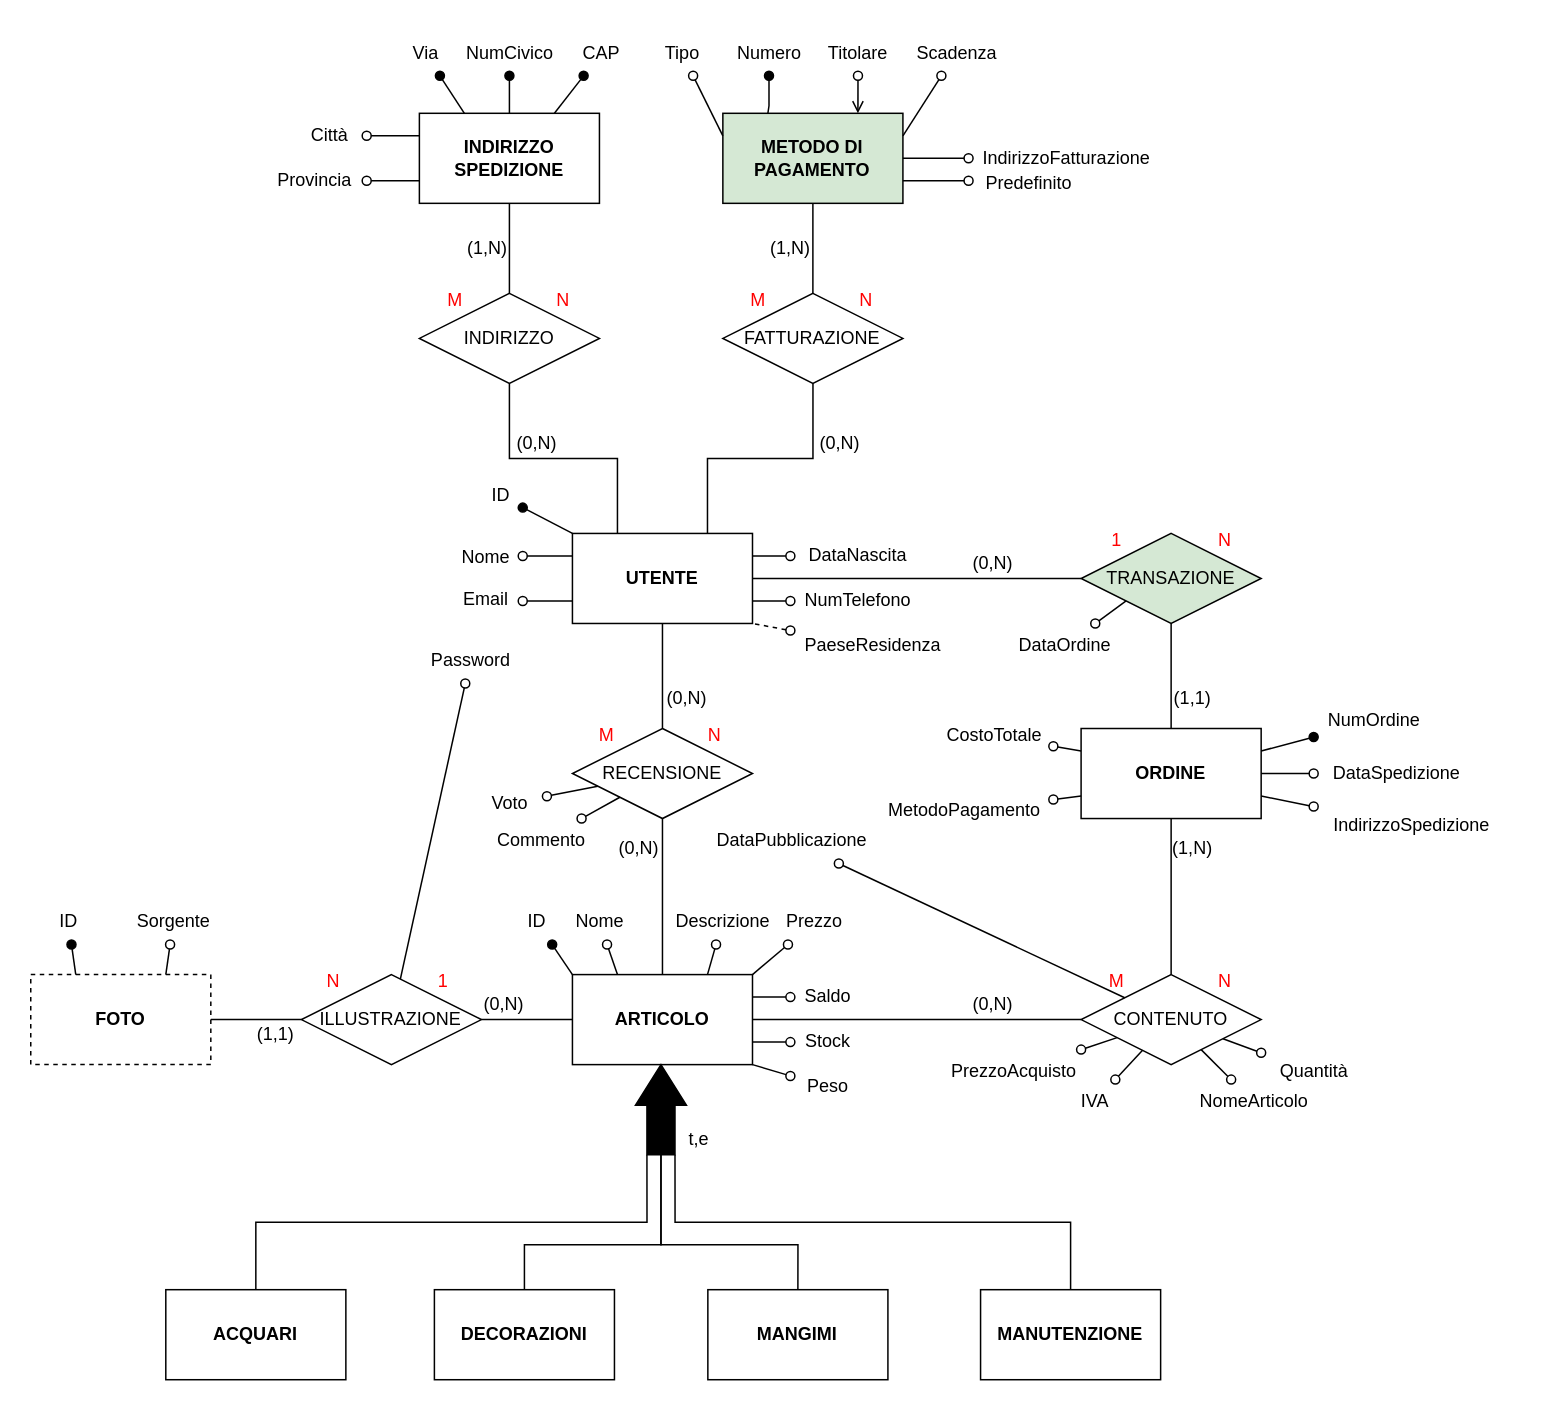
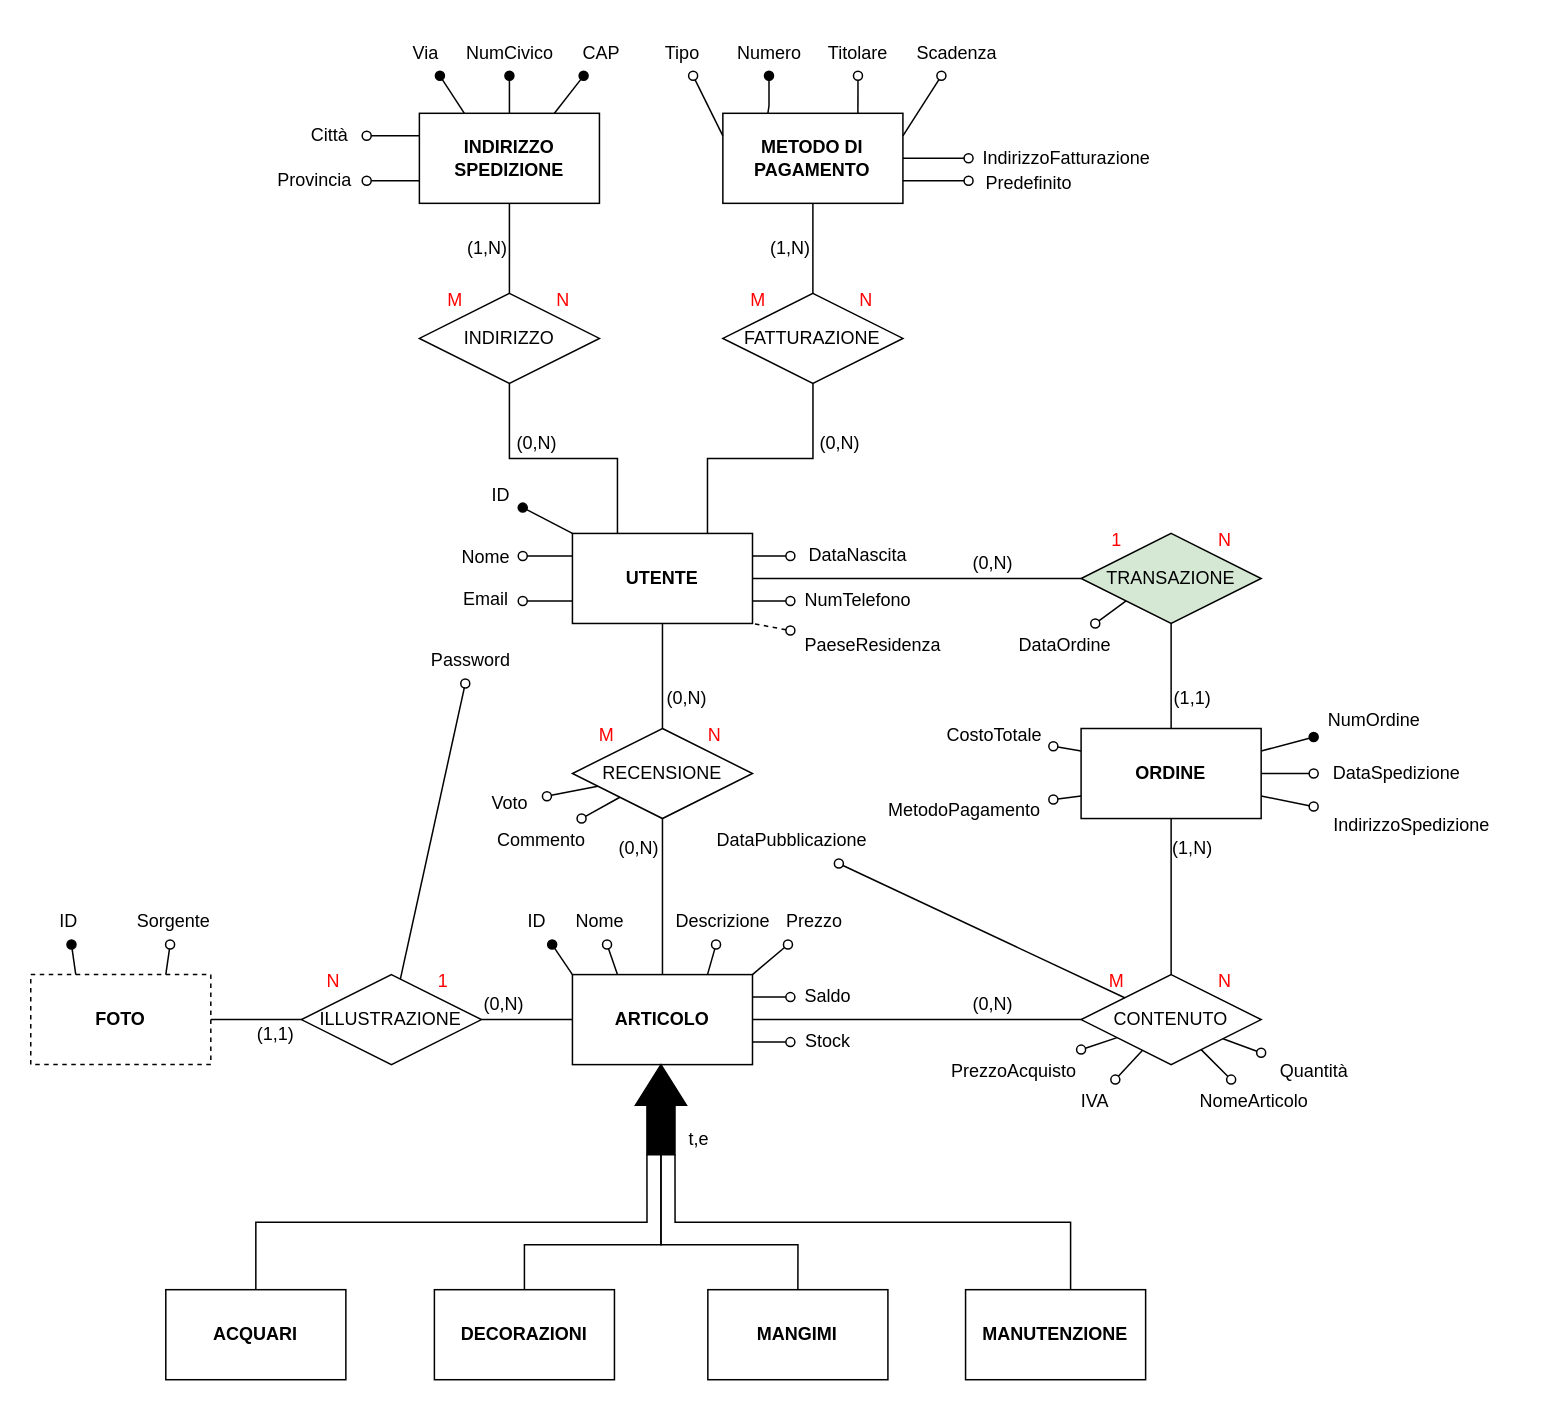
(858, 106) -> (858, 107)
(813, 158) -> (813, 158)
(770, 1069) -> none
(828, 1087) -> none
(1070, 1334) -> (1055, 1334)
